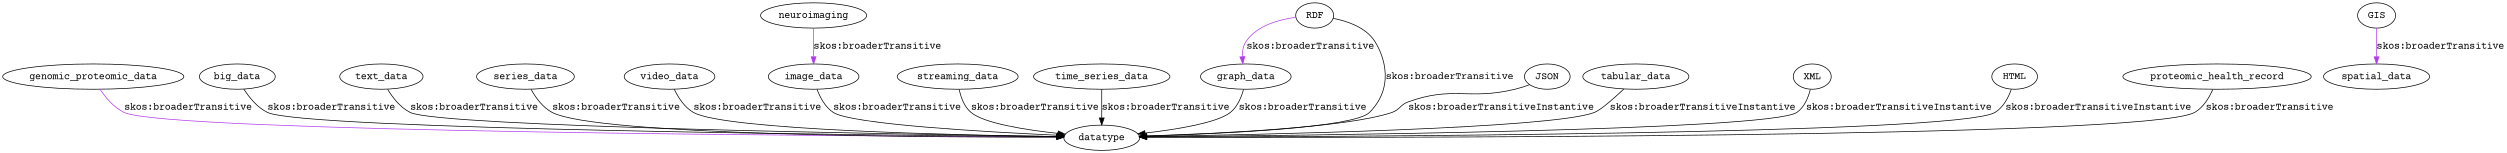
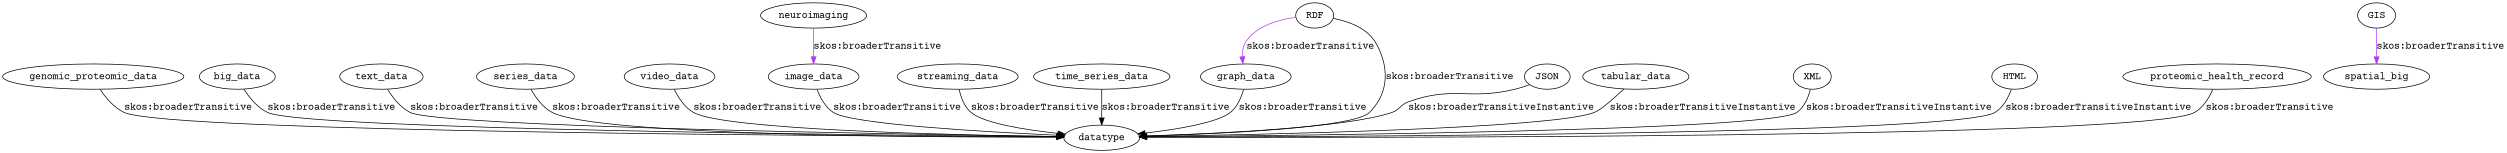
(2377, 77) -> (2377, 77)
(428, 130) -> (428, 130)
